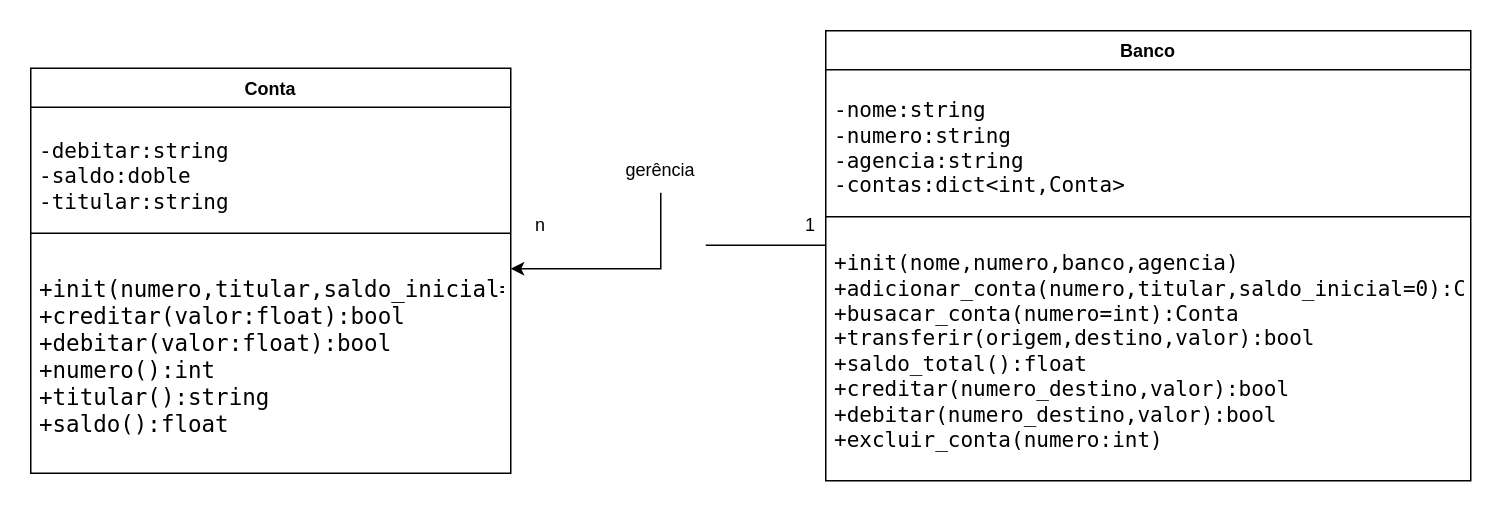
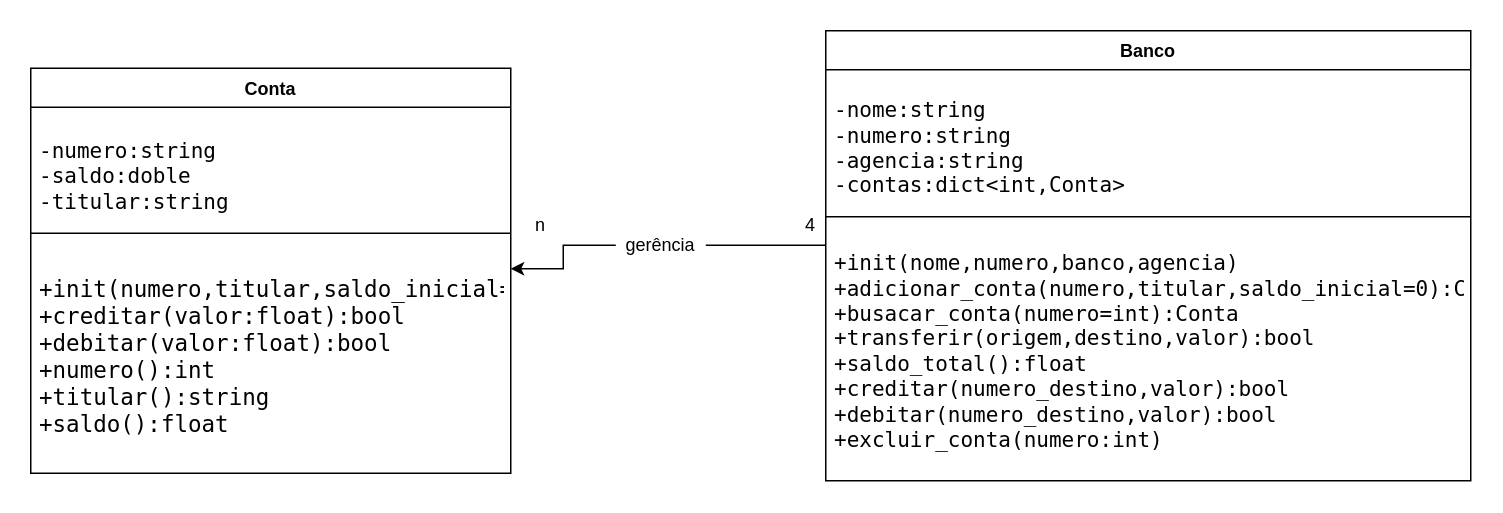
(120, 156) -> (117, 156)
(661, 170) -> (661, 245)
(811, 226) -> (811, 226)
